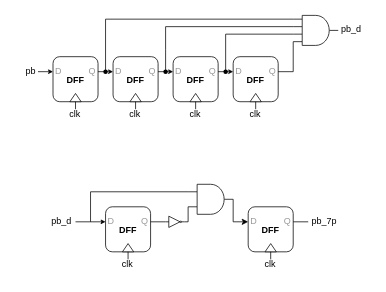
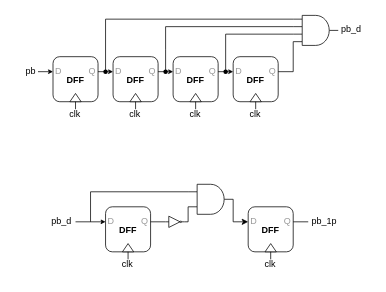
(324, 221) -> (324, 221)
